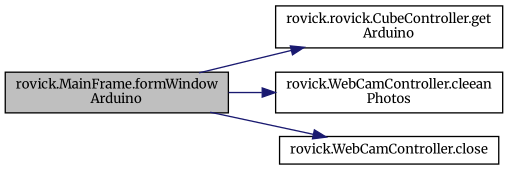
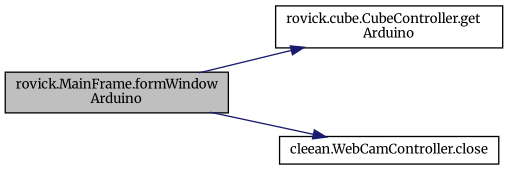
(389, 27) -> (389, 27)
(389, 93) -> none
(389, 150) -> (389, 150)
